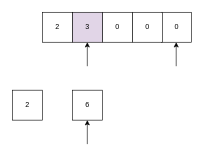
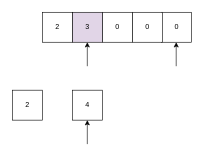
(87, 105) -> (87, 105)
